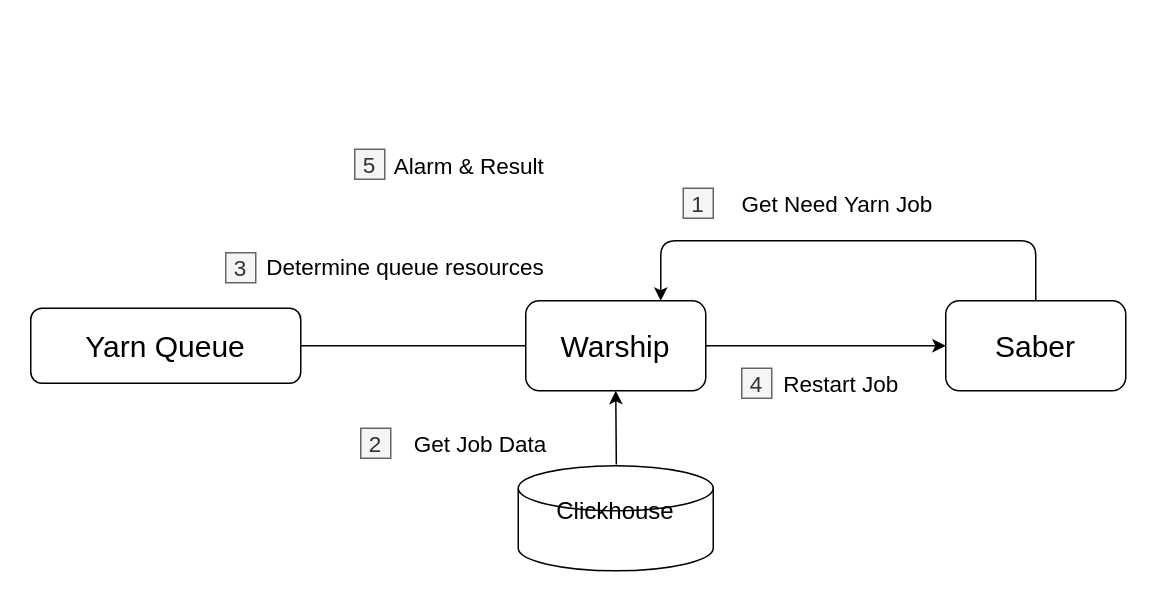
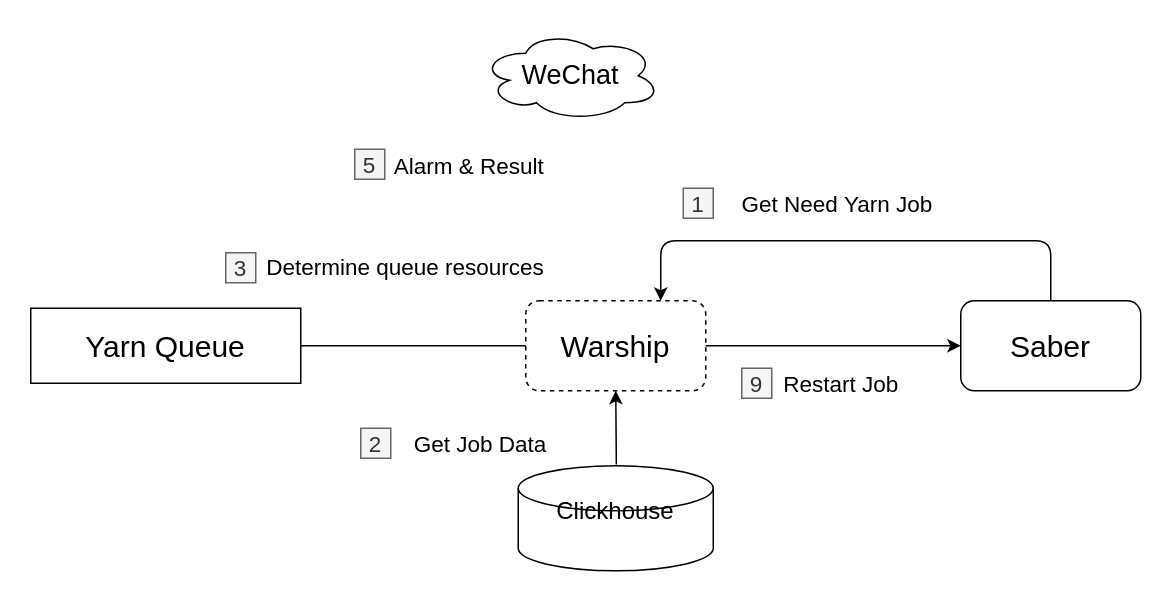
none -> (571, 76)
(166, 346) -> (166, 346)
(616, 346) -> (616, 346)
(1036, 346) -> (1051, 346)
(757, 383) -> (757, 383)
